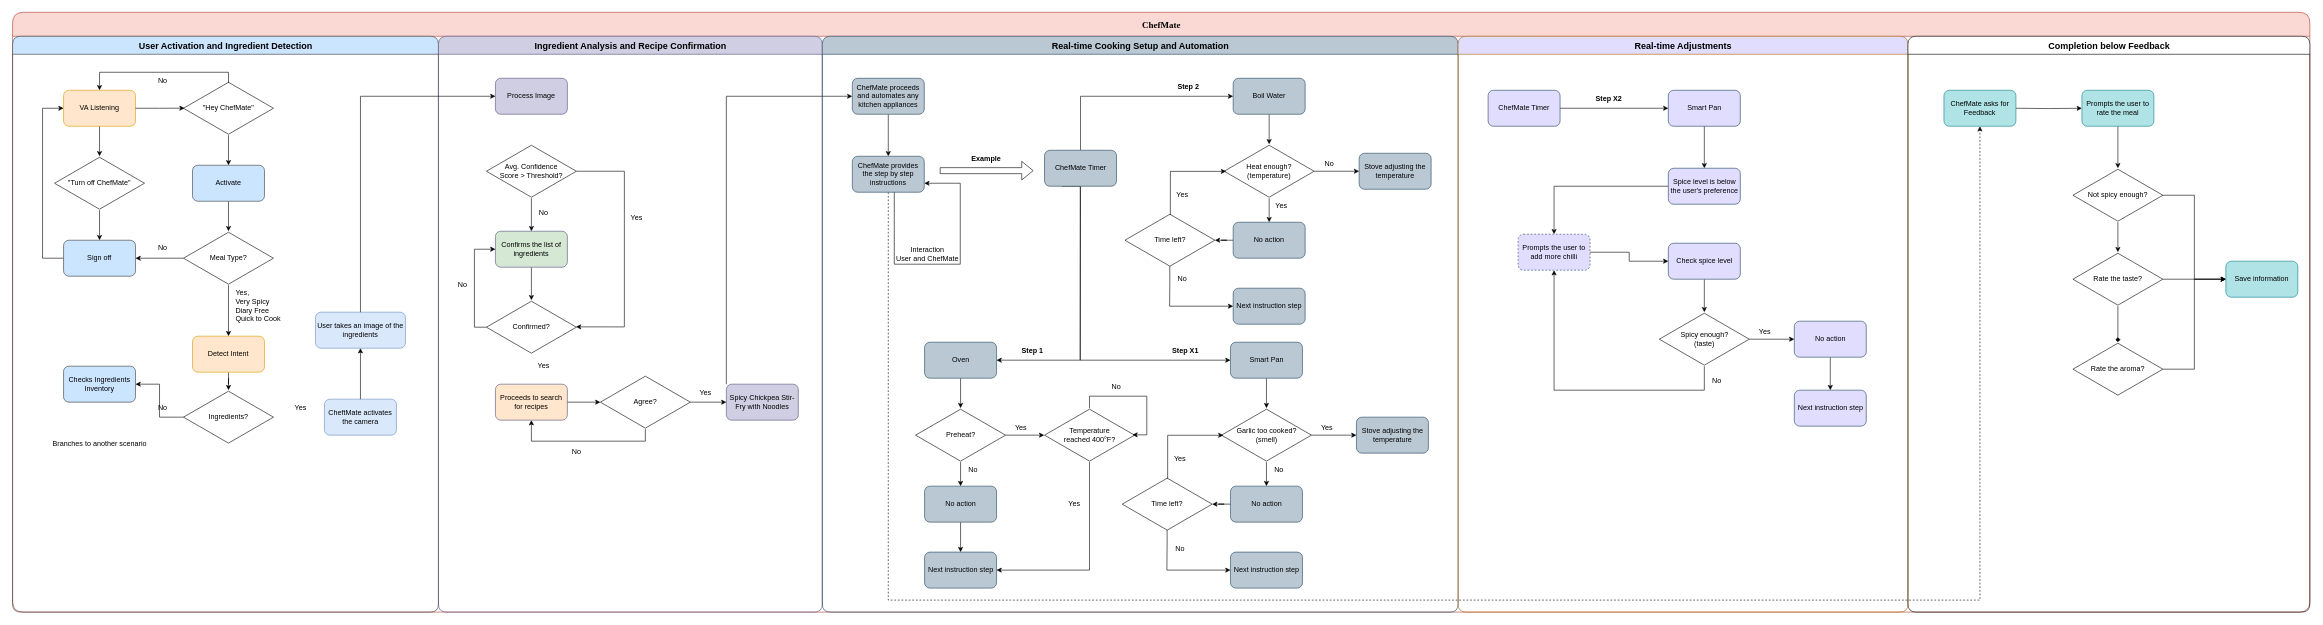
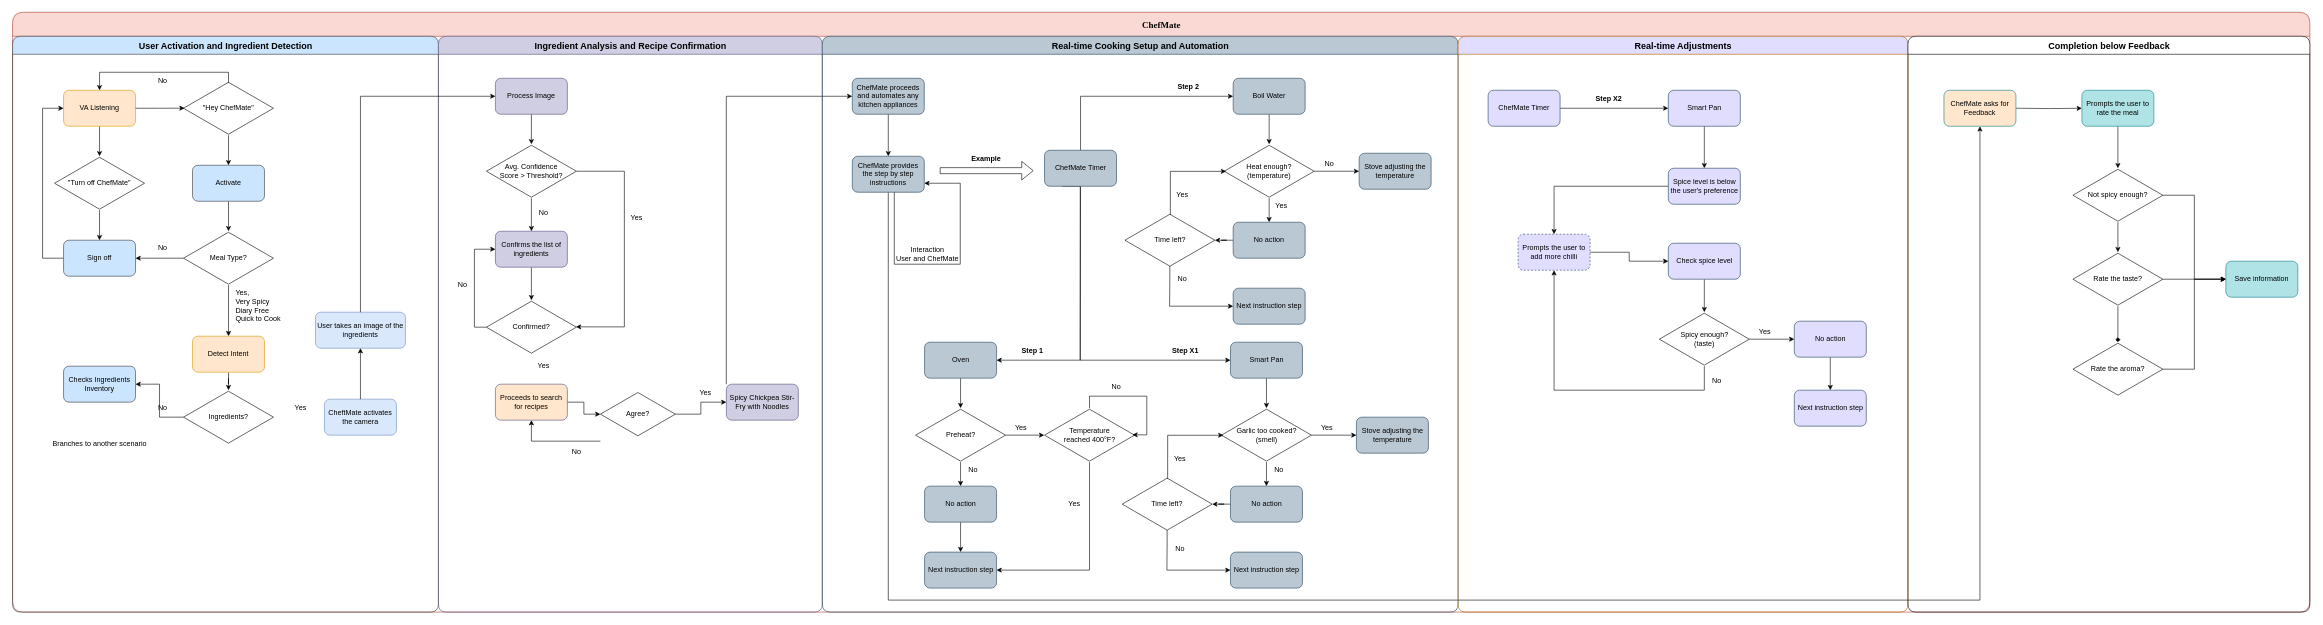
(1980, 108) -> (1980, 108)
none -> (531, 127)
(531, 249) -> (531, 249)
(645, 402) -> (638, 414)
(1465, 600) -> (1465, 600)
